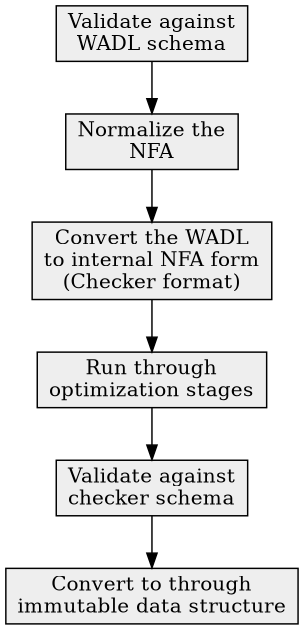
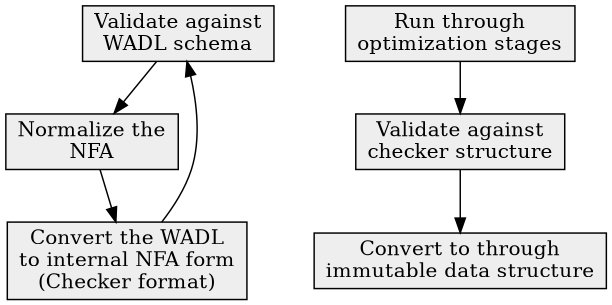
(152, 318) -> (195, 153)
(152, 488) -> (460, 142)
